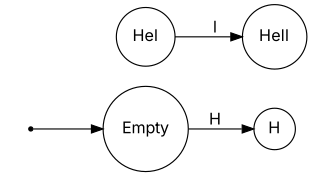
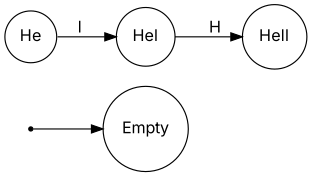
(215, 28) -> (215, 28)
none -> (31, 37)
(275, 129) -> none
